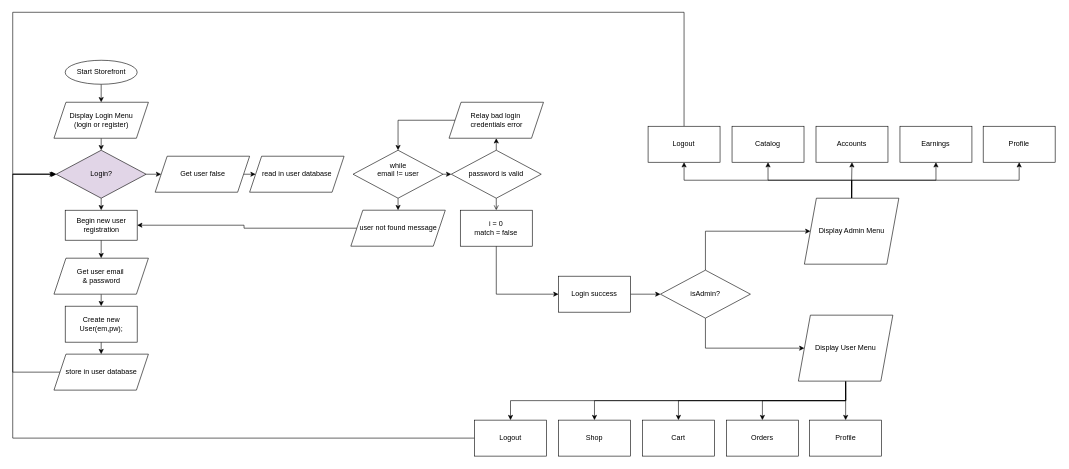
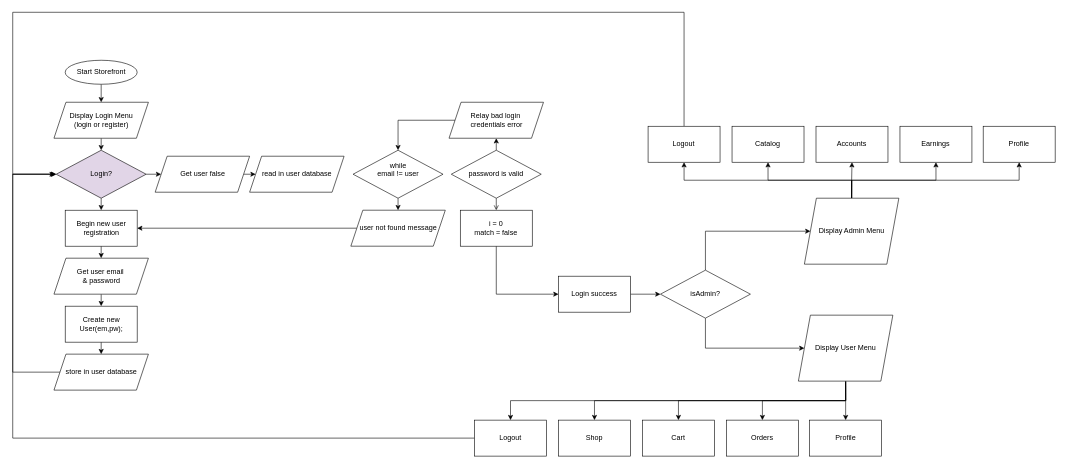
(445, 174) -> none
(101, 225) -> (101, 228)
